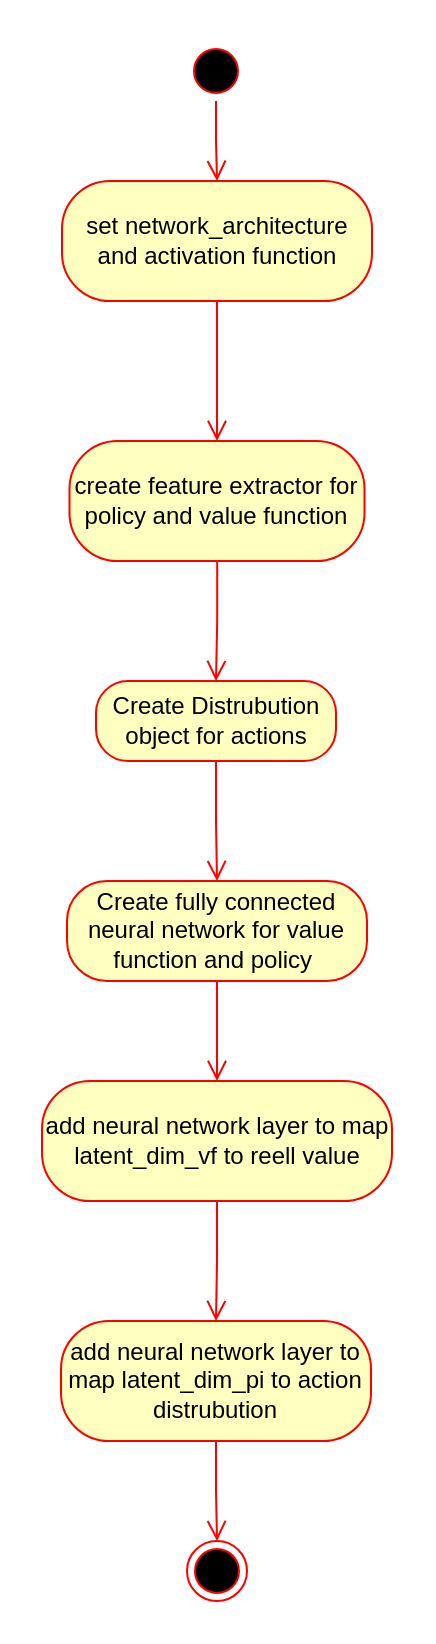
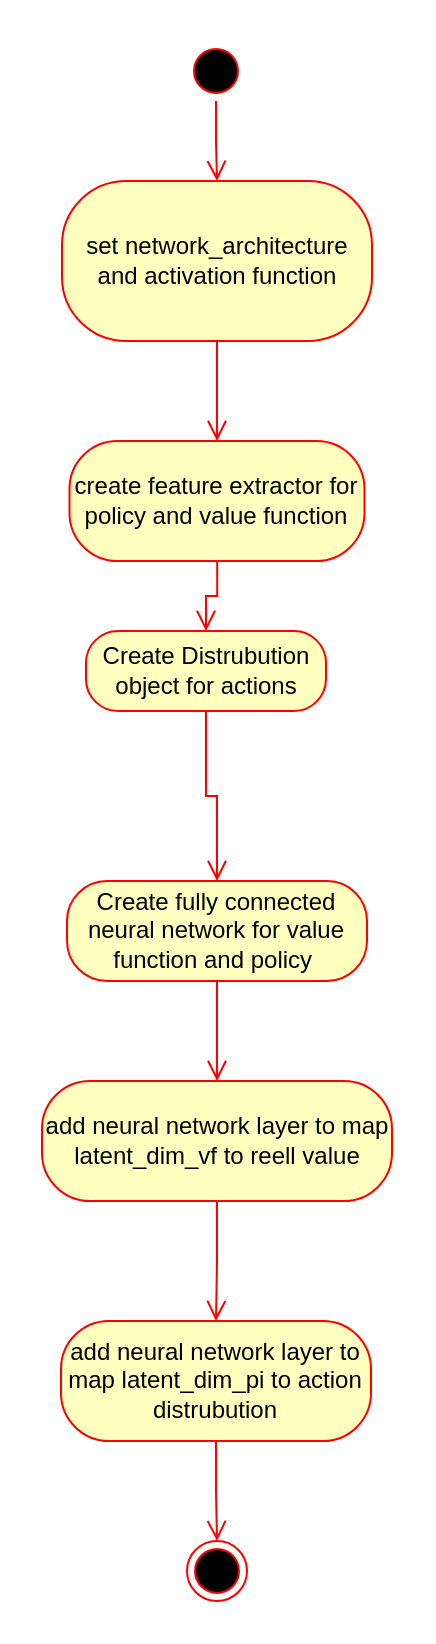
(217, 241) -> (217, 261)
(216, 721) -> (206, 671)
